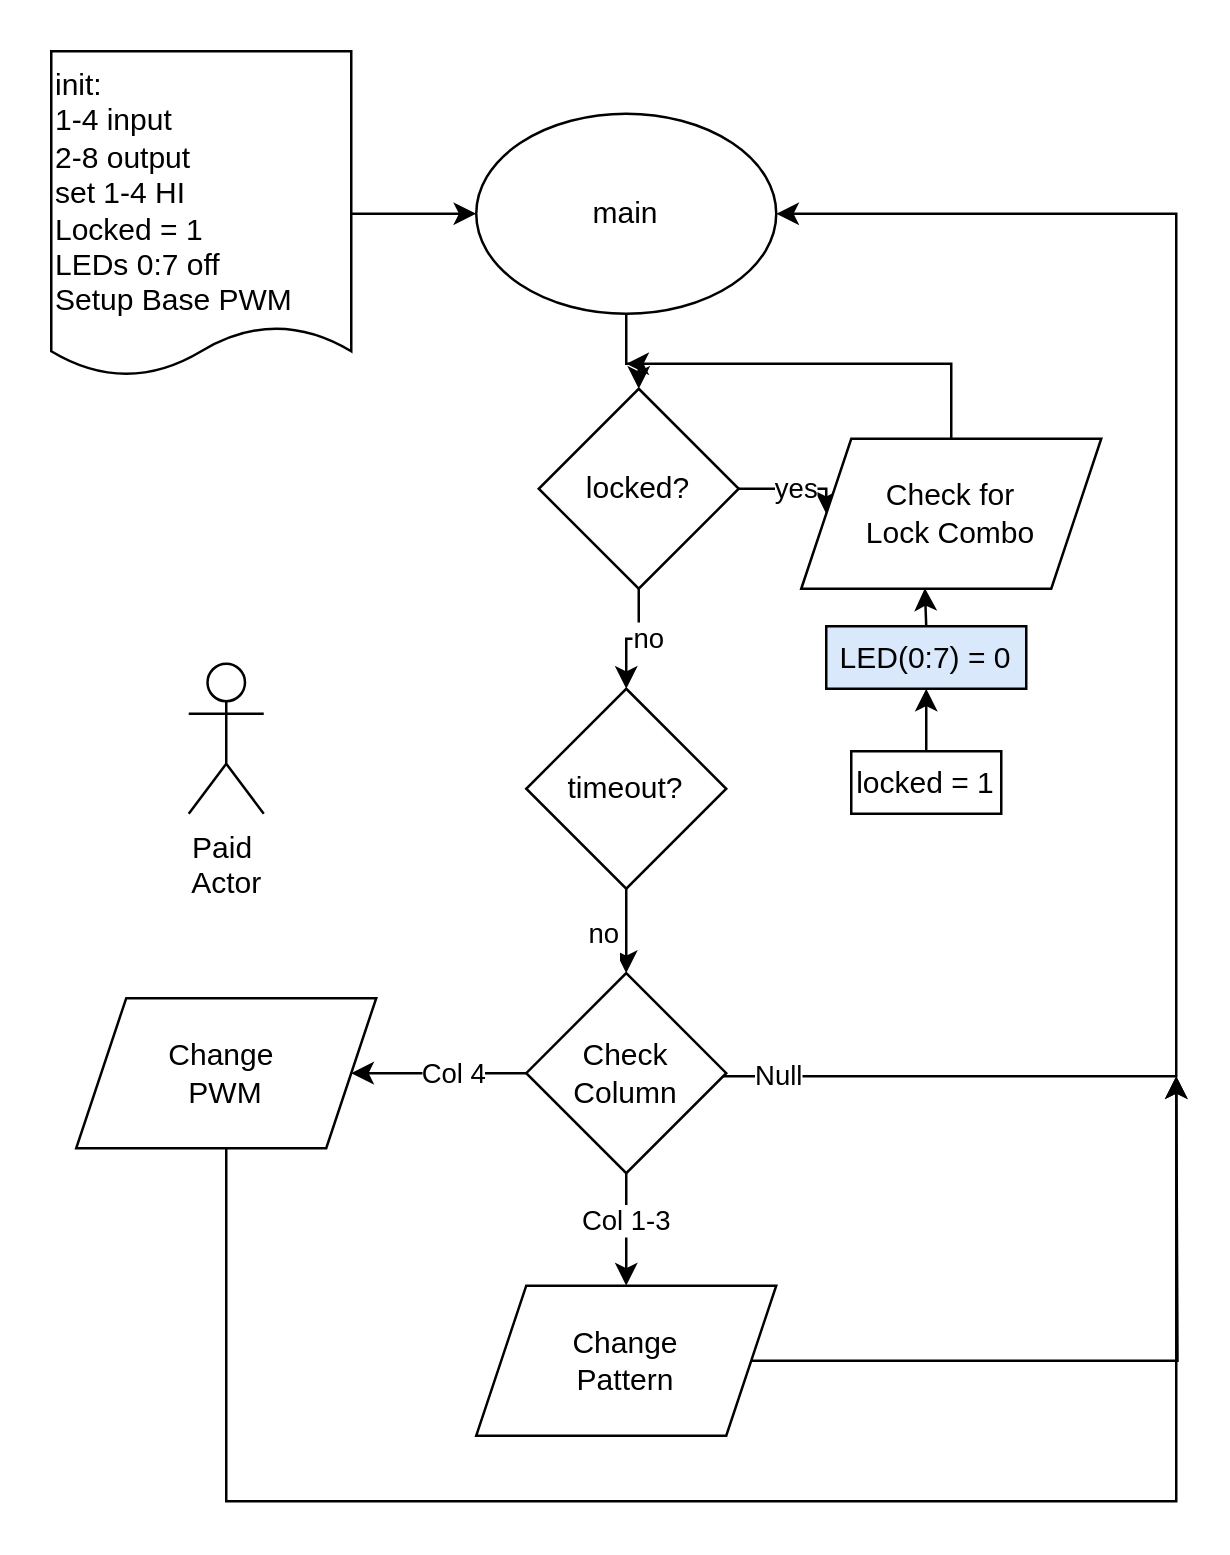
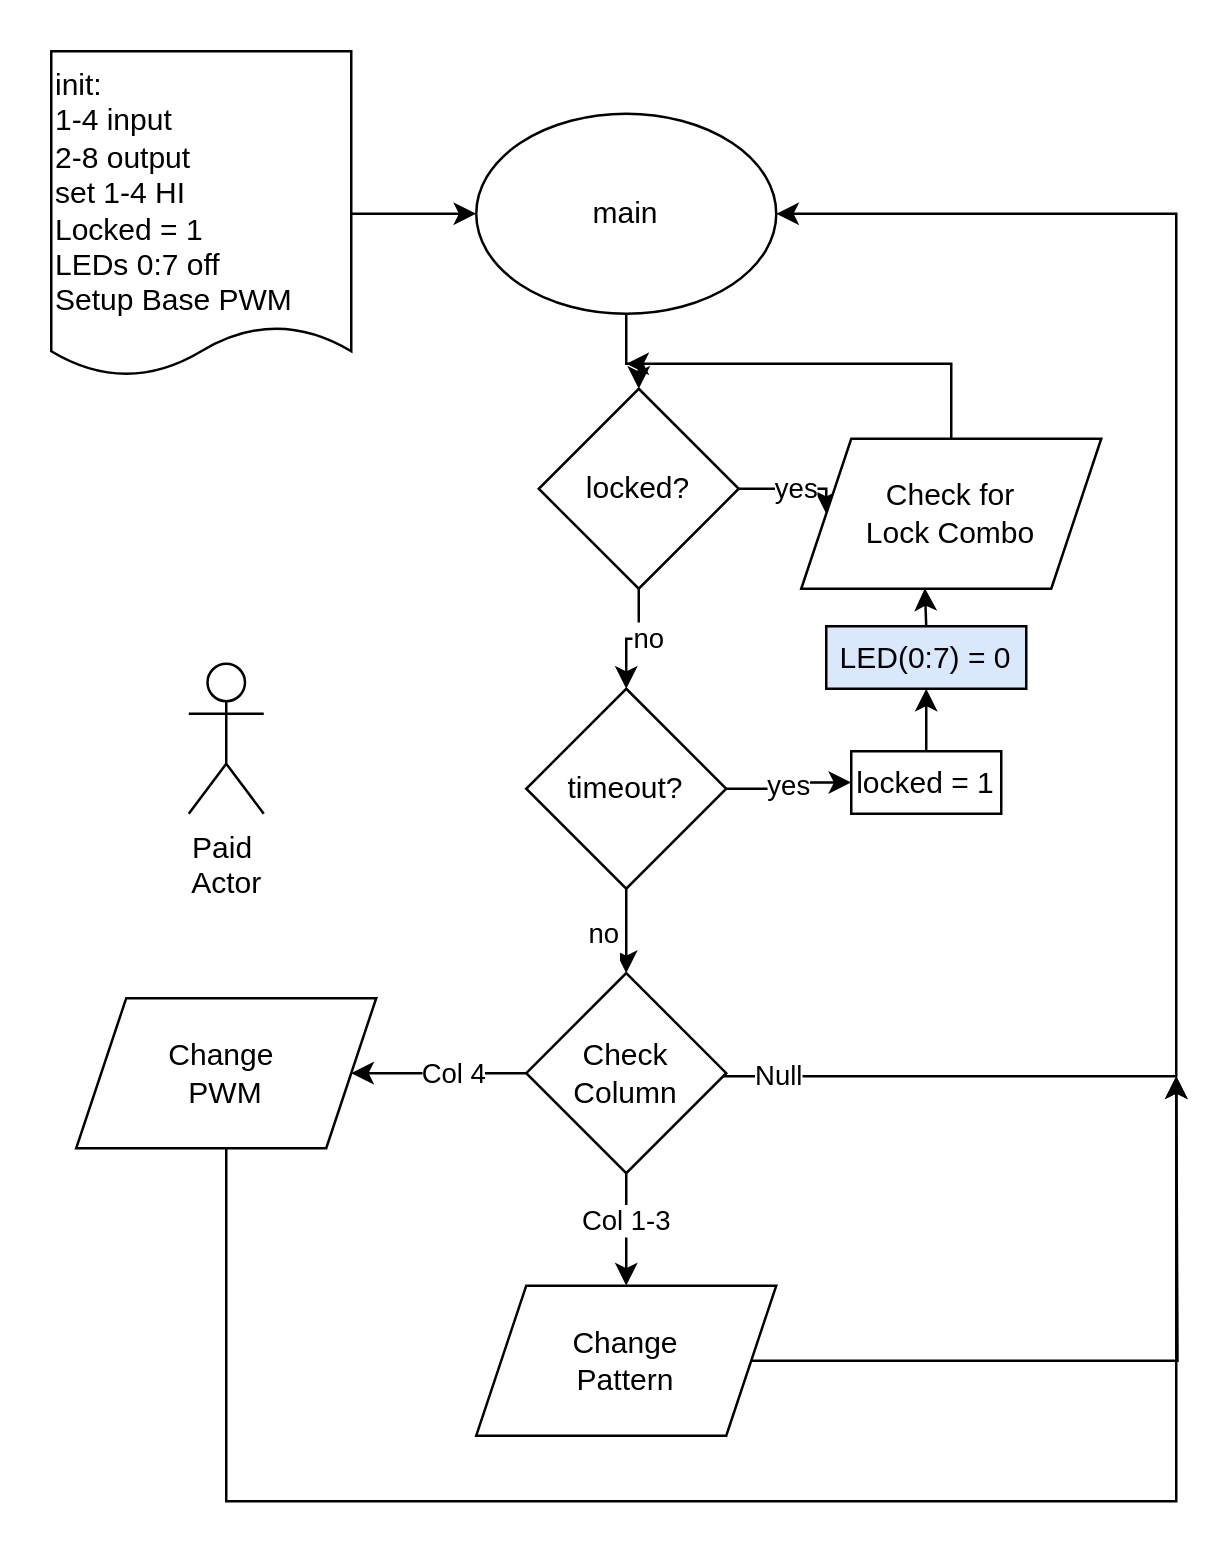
none -> (784, 789)
